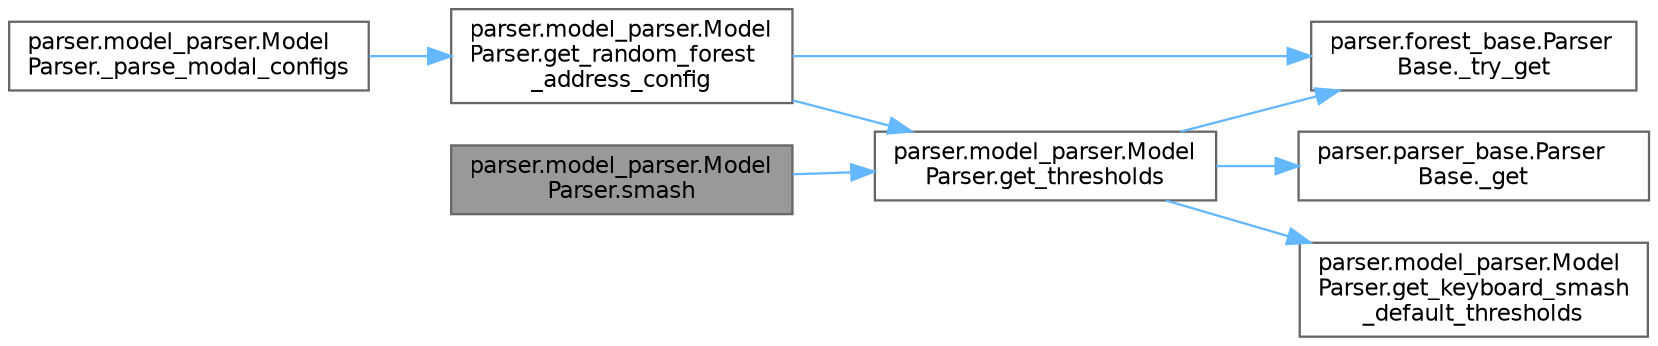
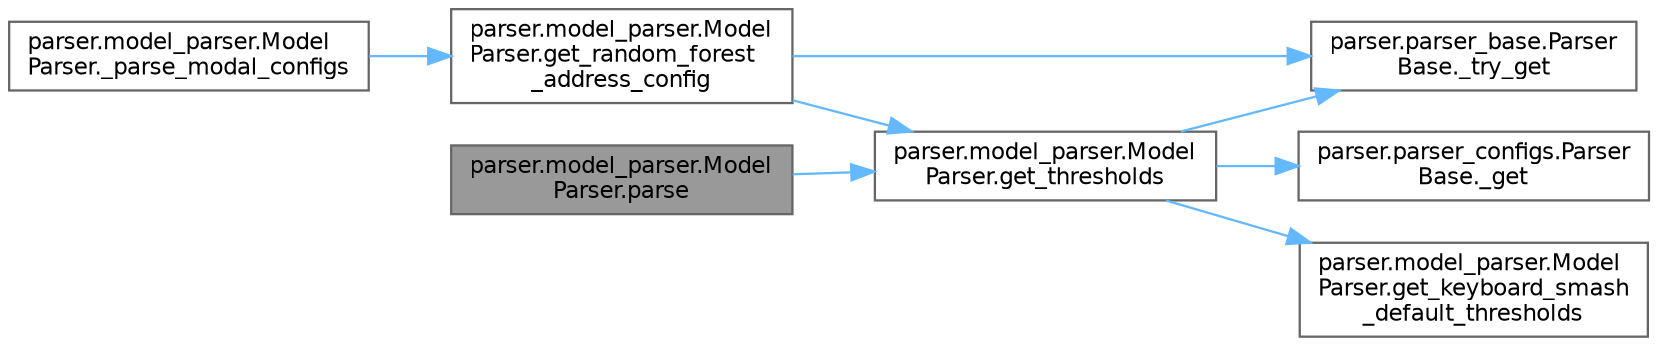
(1474, 56) -> (1474, 56)
(1474, 166) -> (1474, 166)
(622, 180) -> (622, 180)
